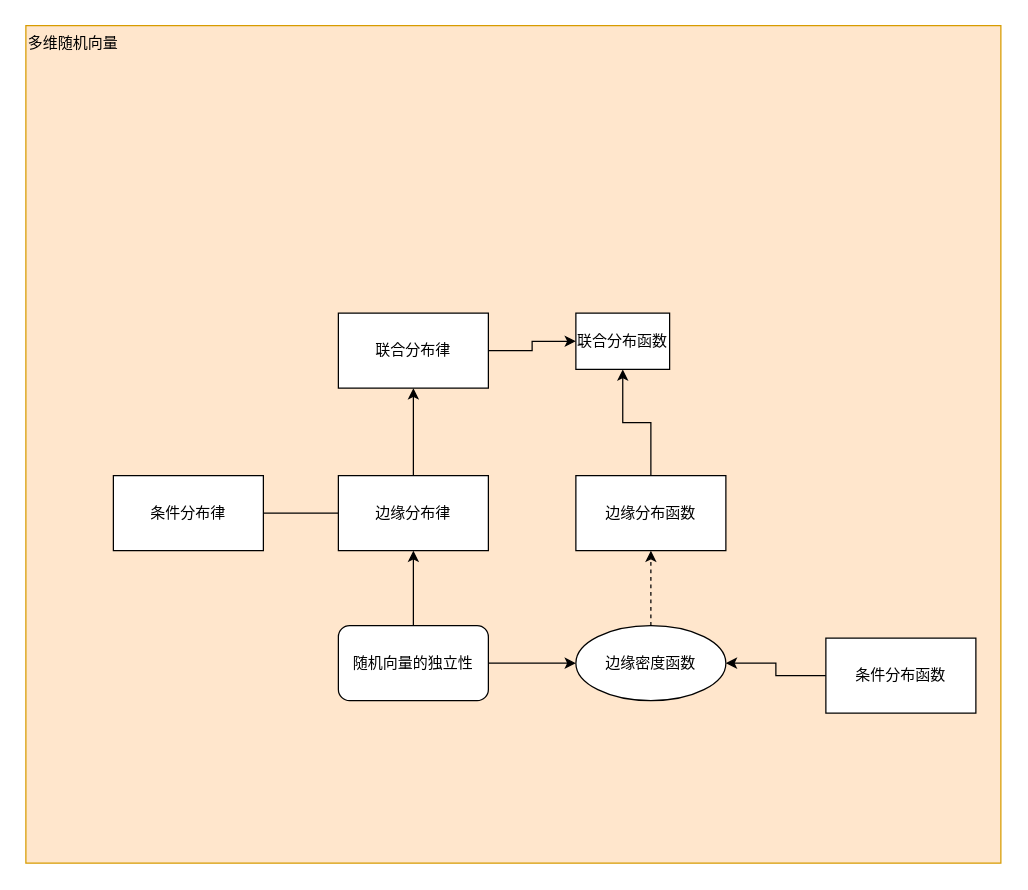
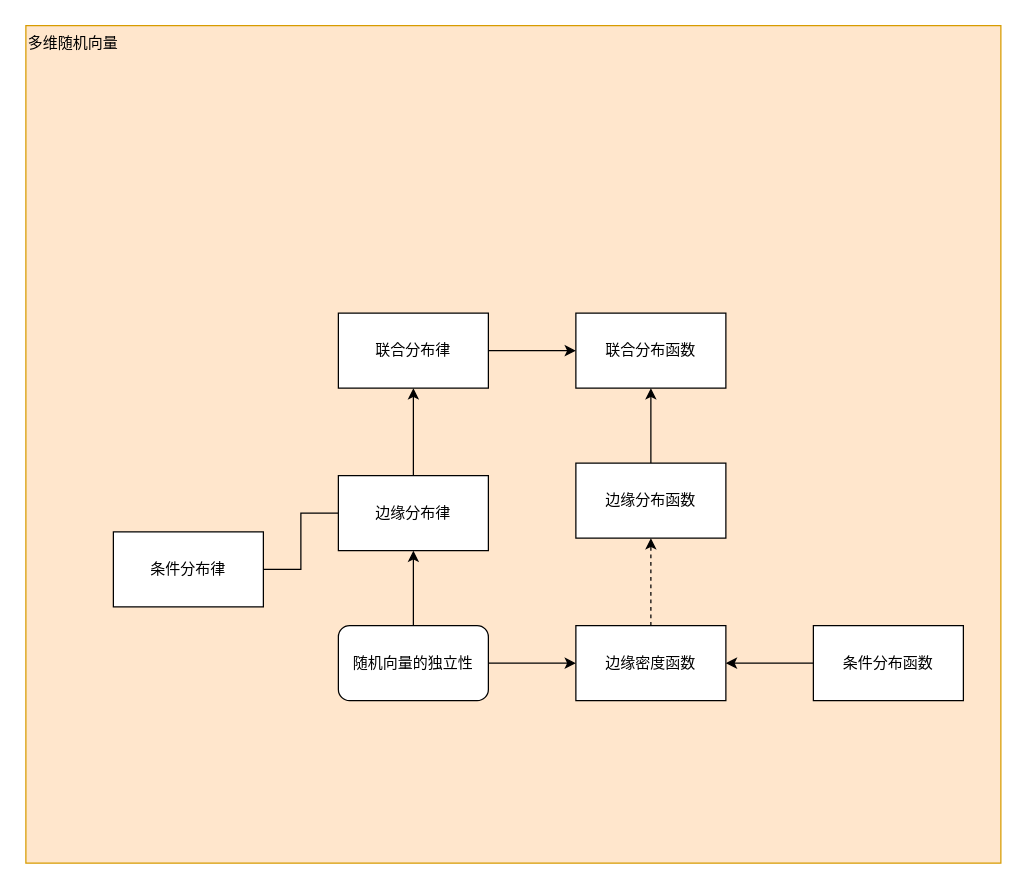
(623, 341) -> (651, 351)
(188, 513) -> (188, 569)
(651, 513) -> (651, 501)
(651, 663) -> (651, 663)
(901, 676) -> (888, 663)
